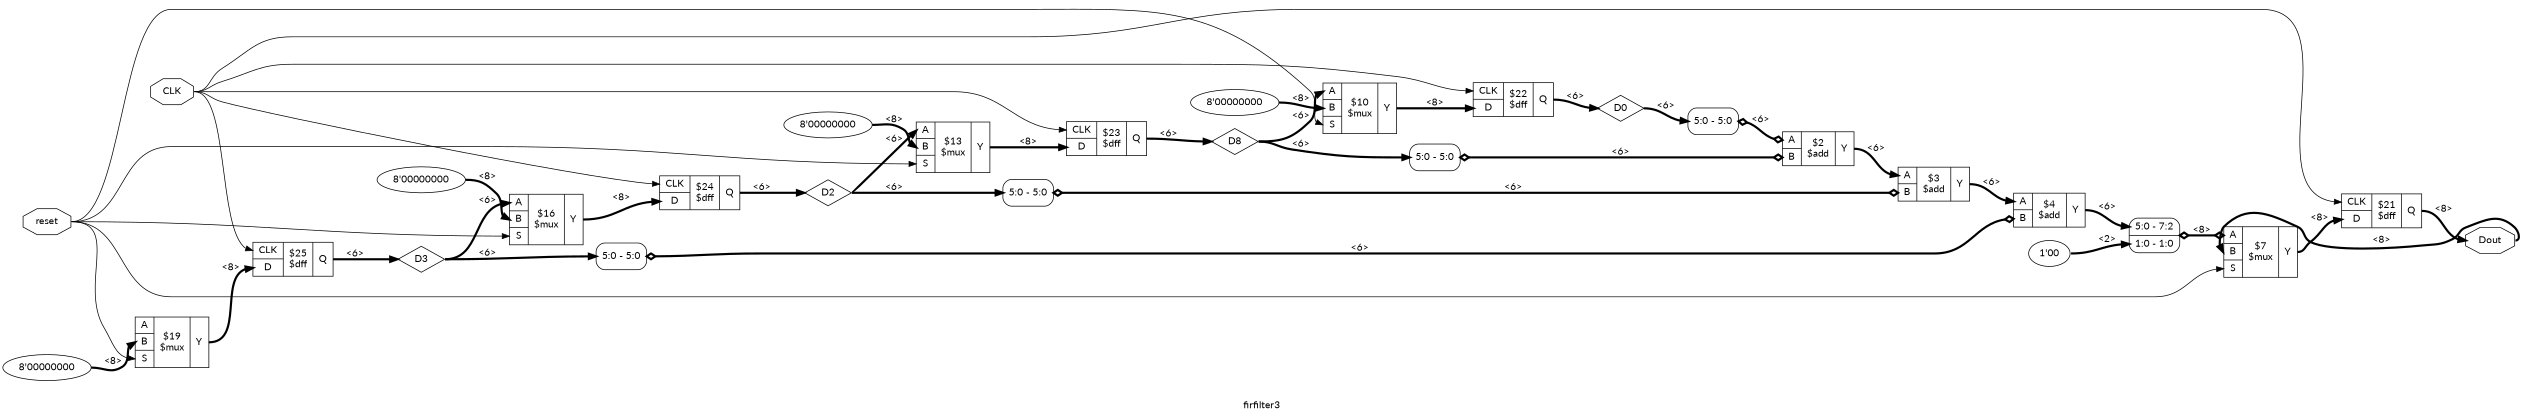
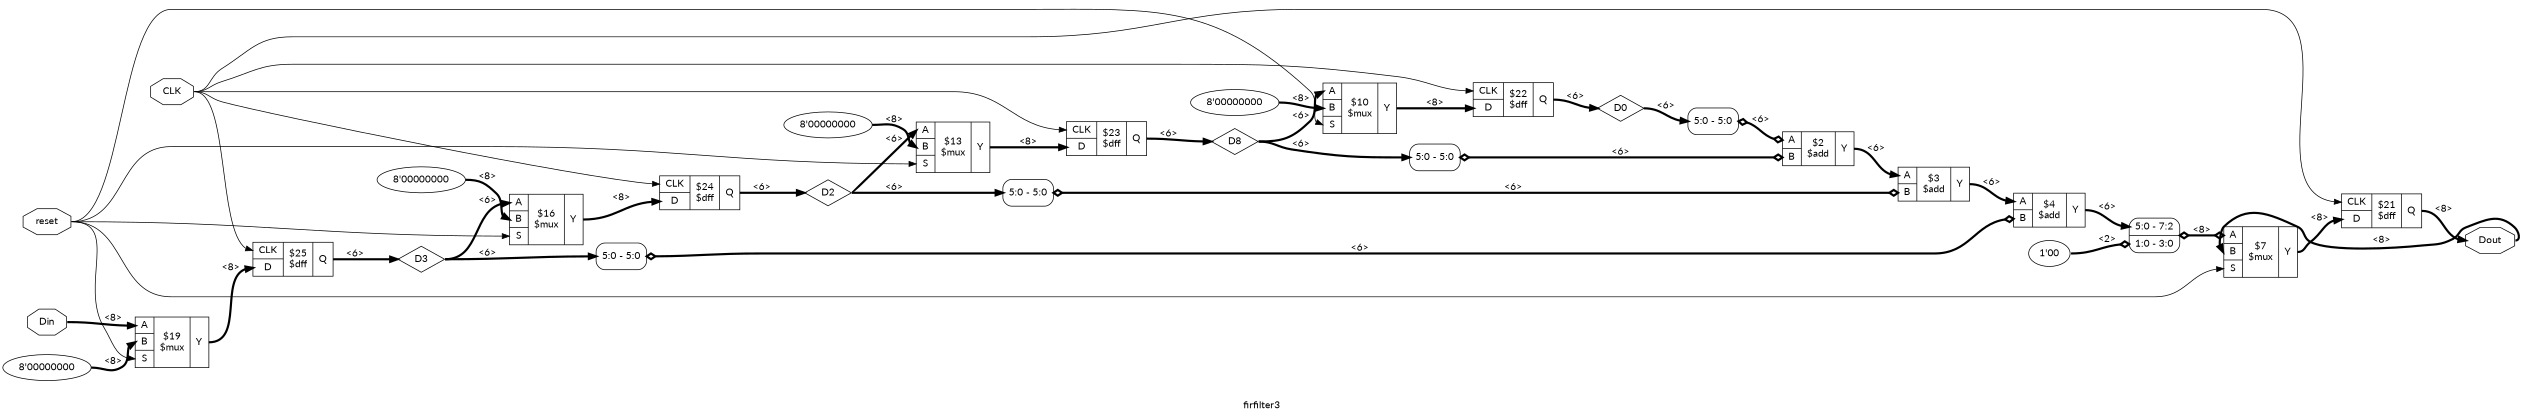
(2154, 244) -> (2154, 244)
(2097, 250) -> (2097, 250)
none -> (47, 322)
